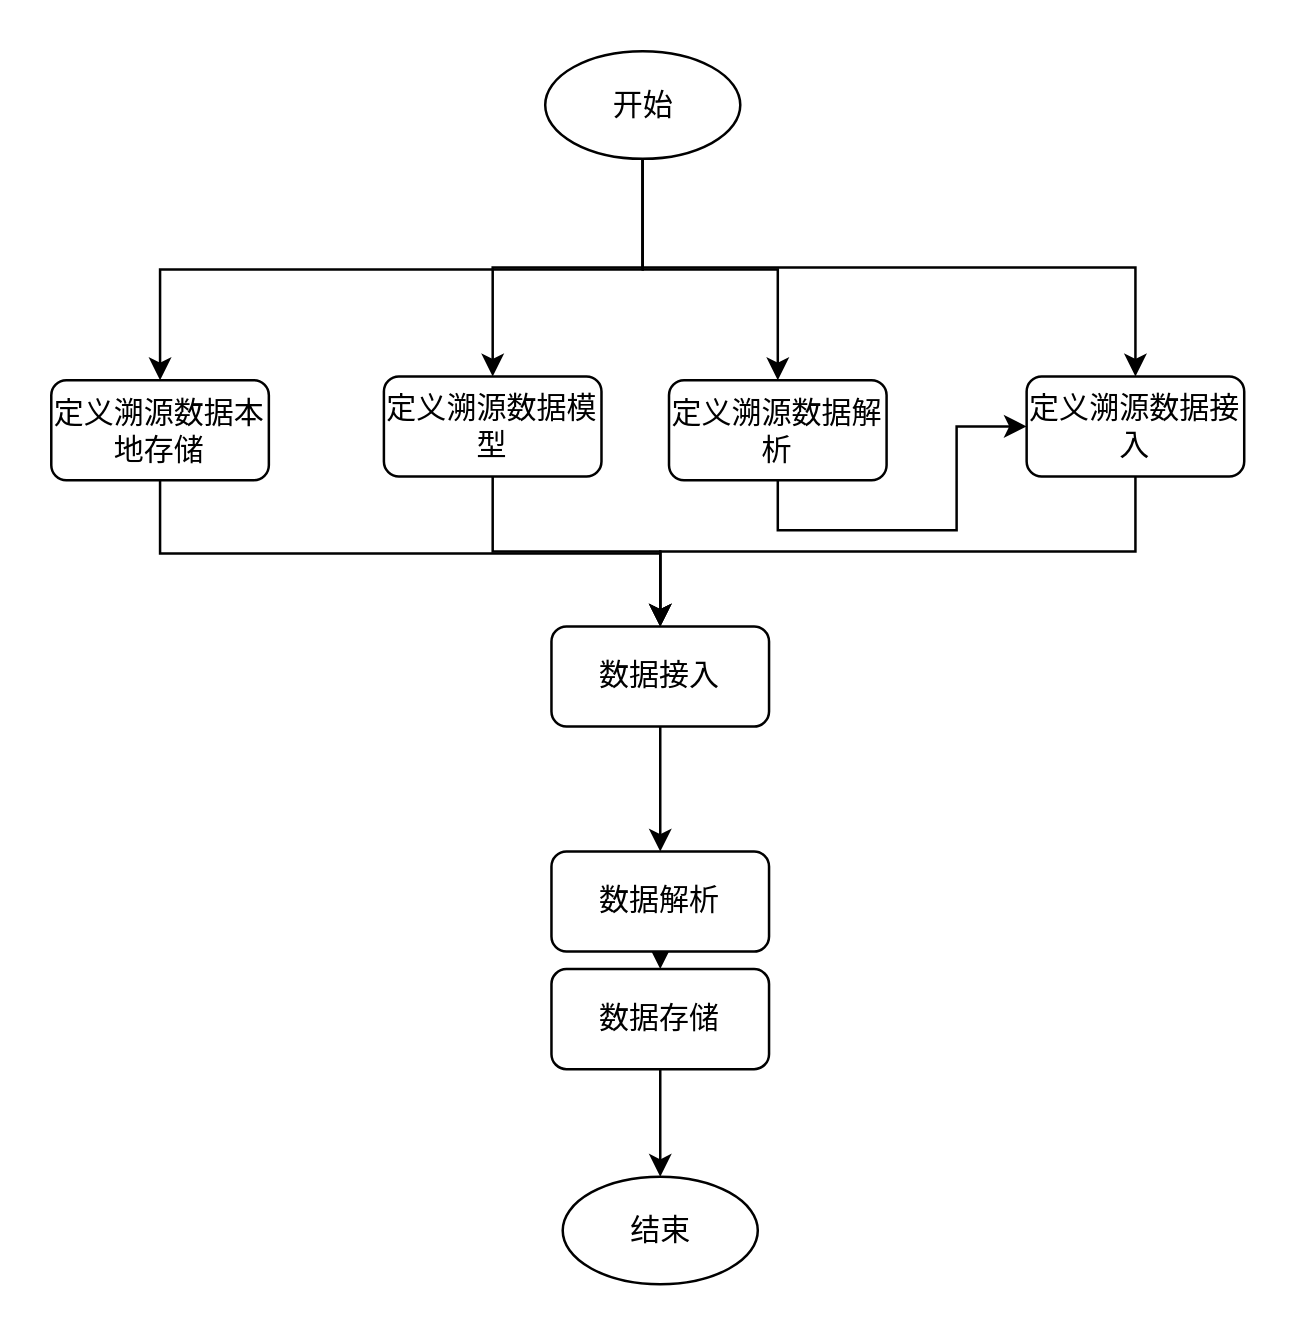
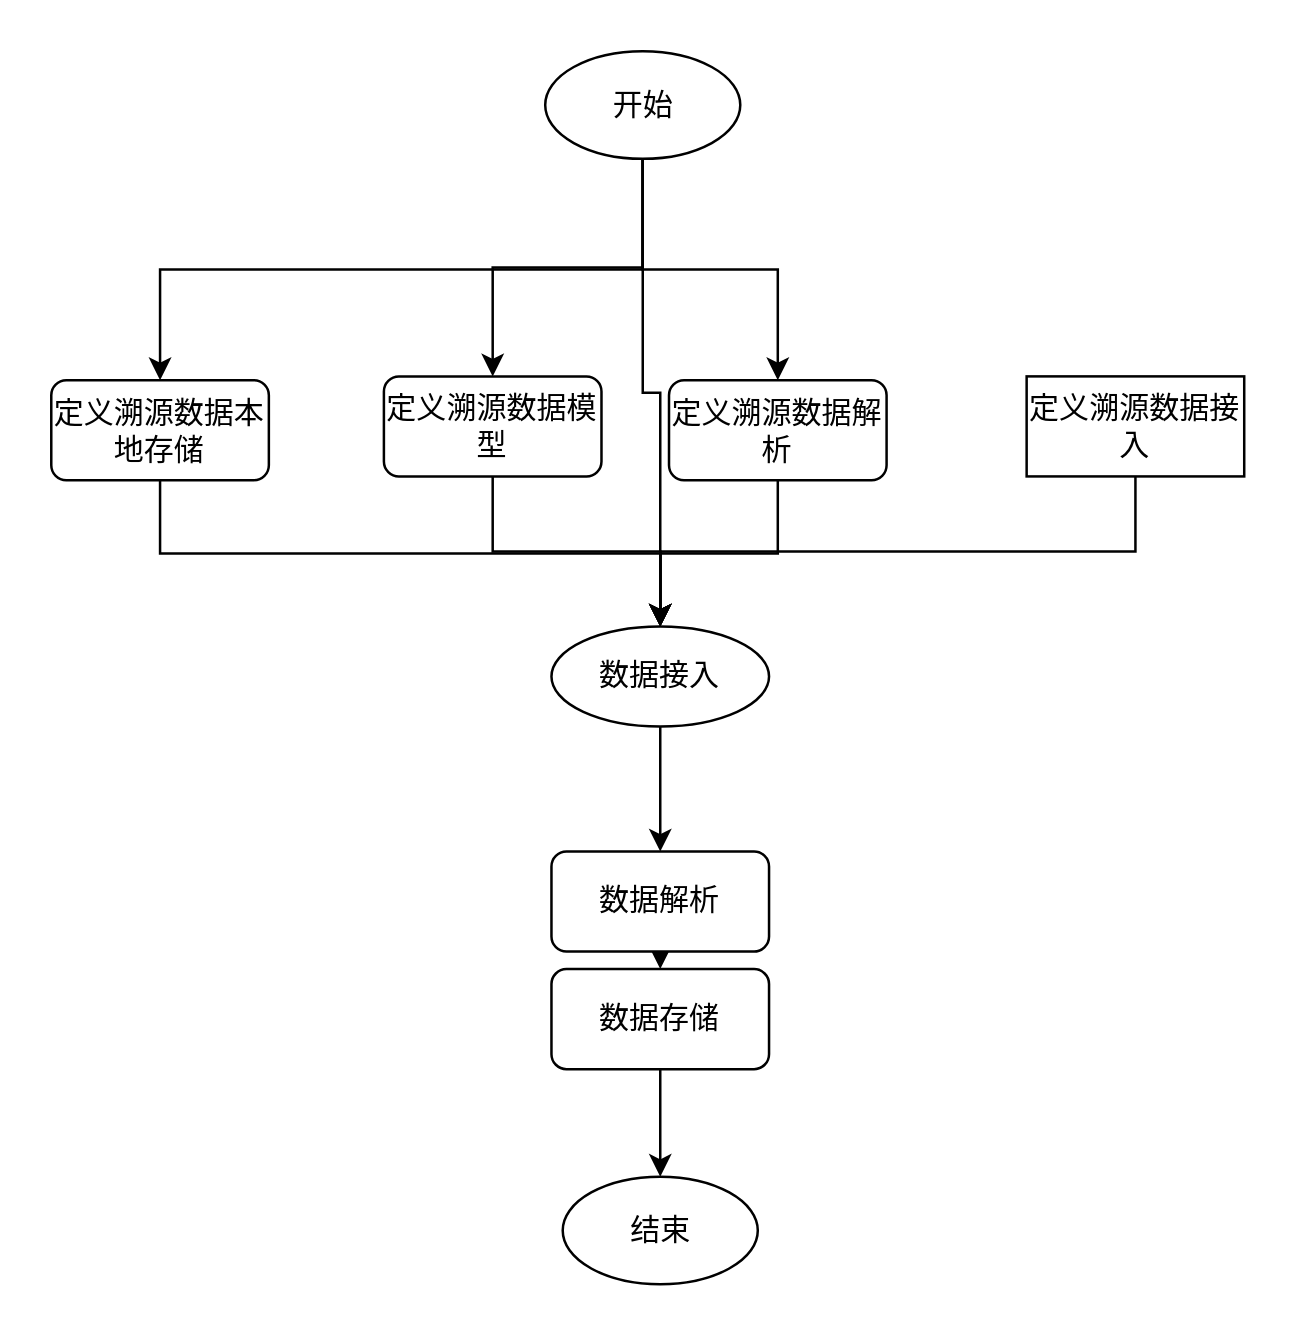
(1002, 268) -> (660, 402)
(1135, 426) -> (1135, 426)
(944, 530) -> (778, 536)
(660, 676) -> (660, 676)
